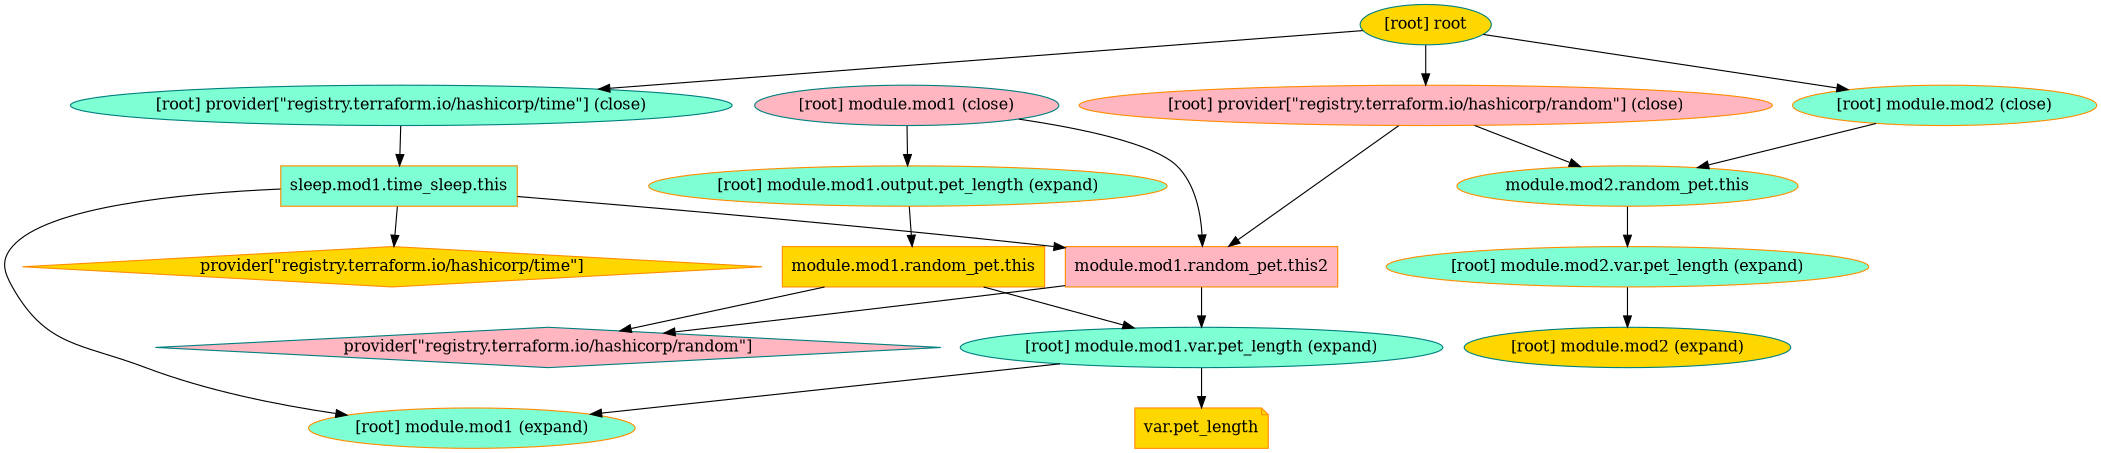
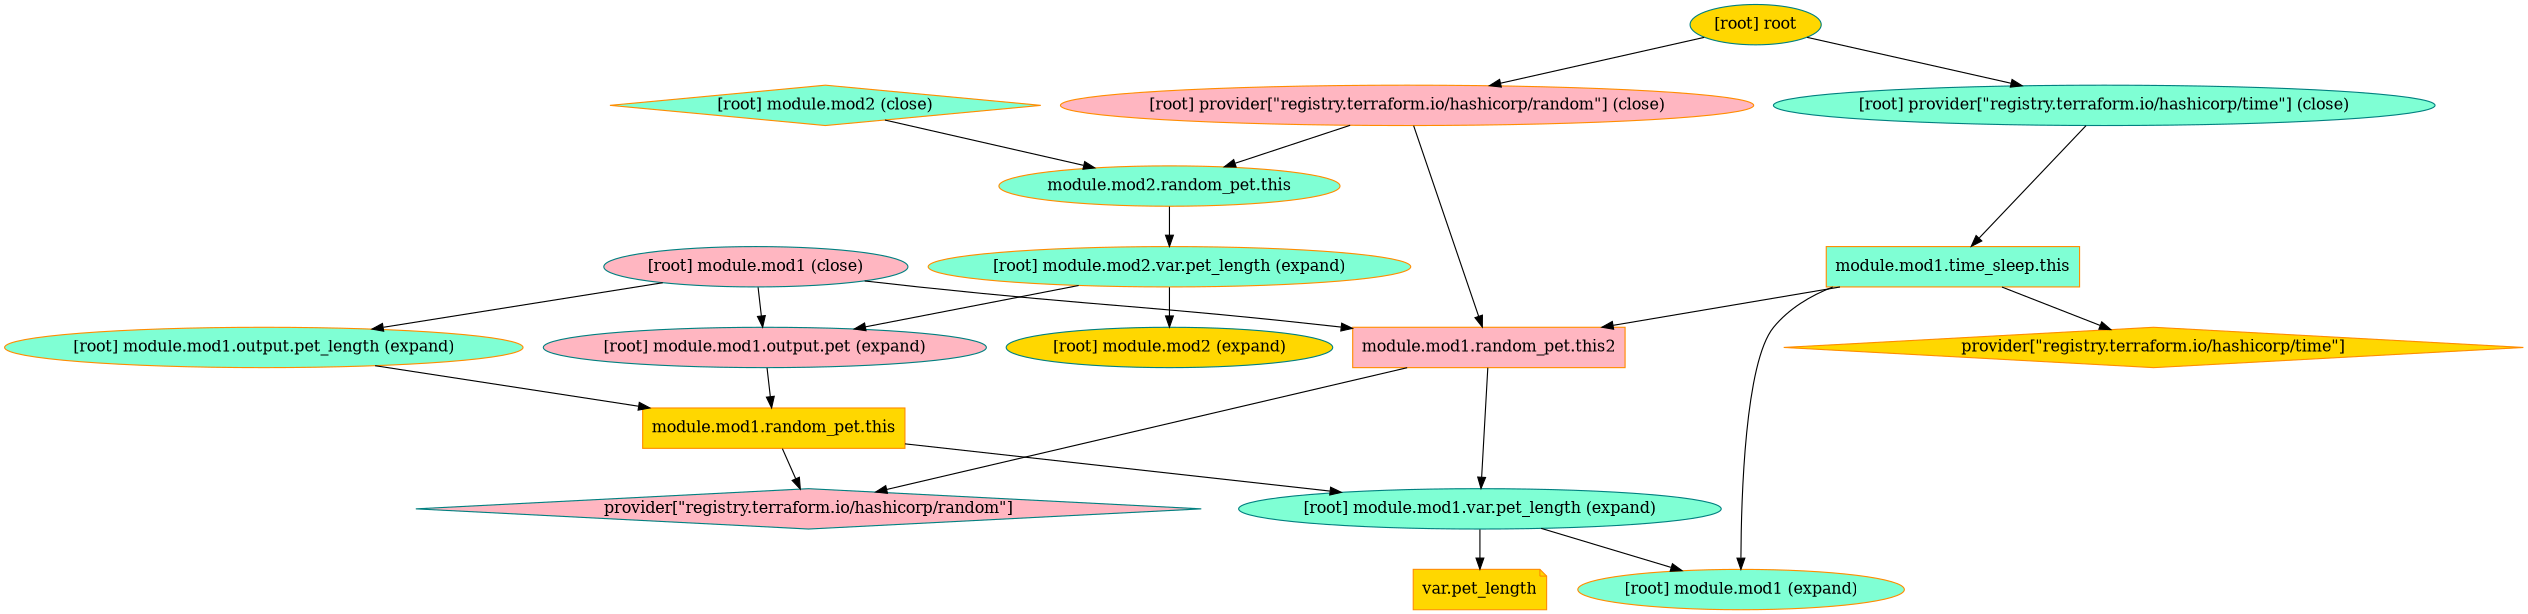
(1660, 61) -> none
(1945, 105) -> (825, 105)
(399, 186) -> (1953, 267)
none -> (765, 347)
